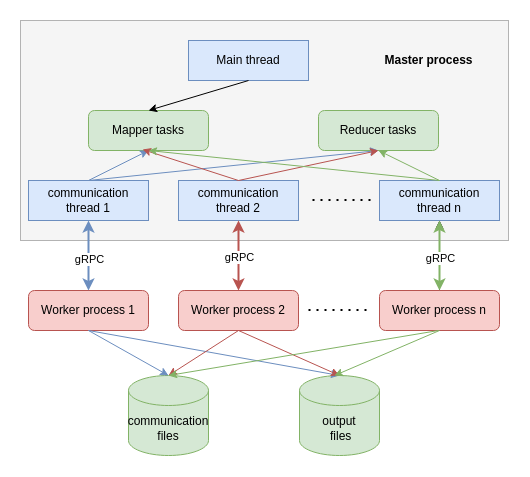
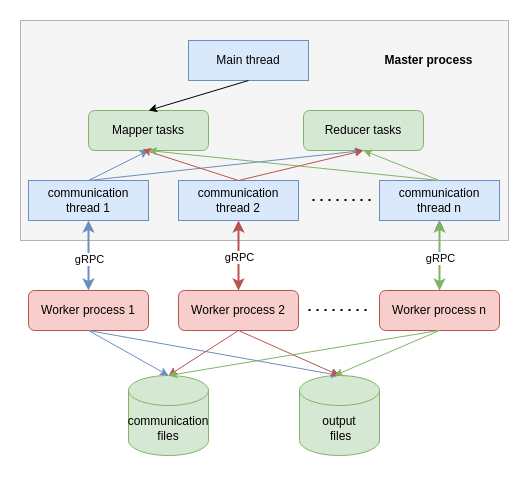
(379, 131) -> (364, 131)
